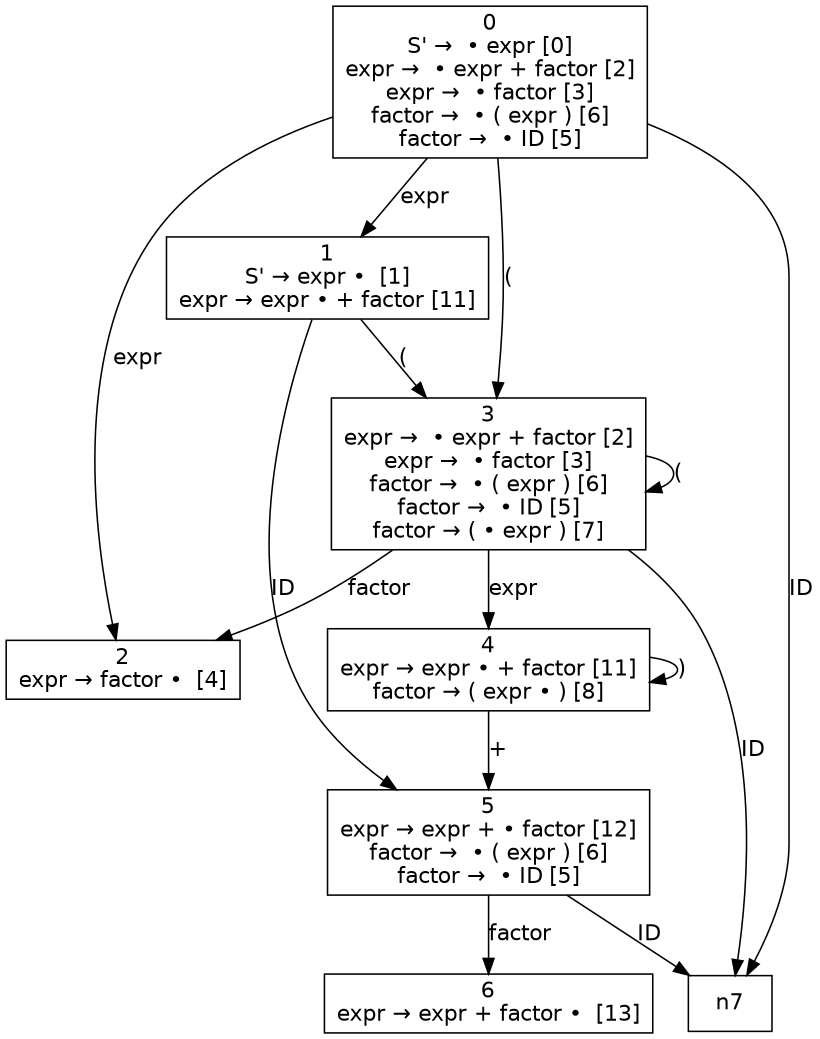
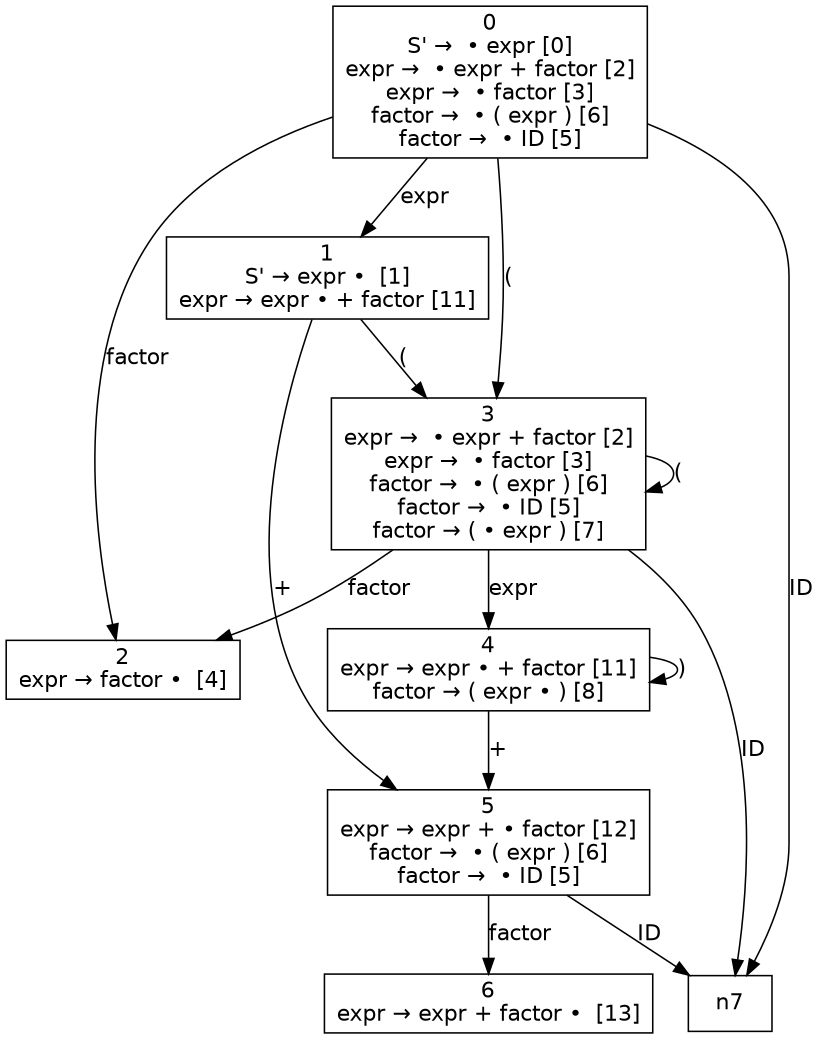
(138, 359) -> (138, 359)
(283, 589) -> (283, 589)
